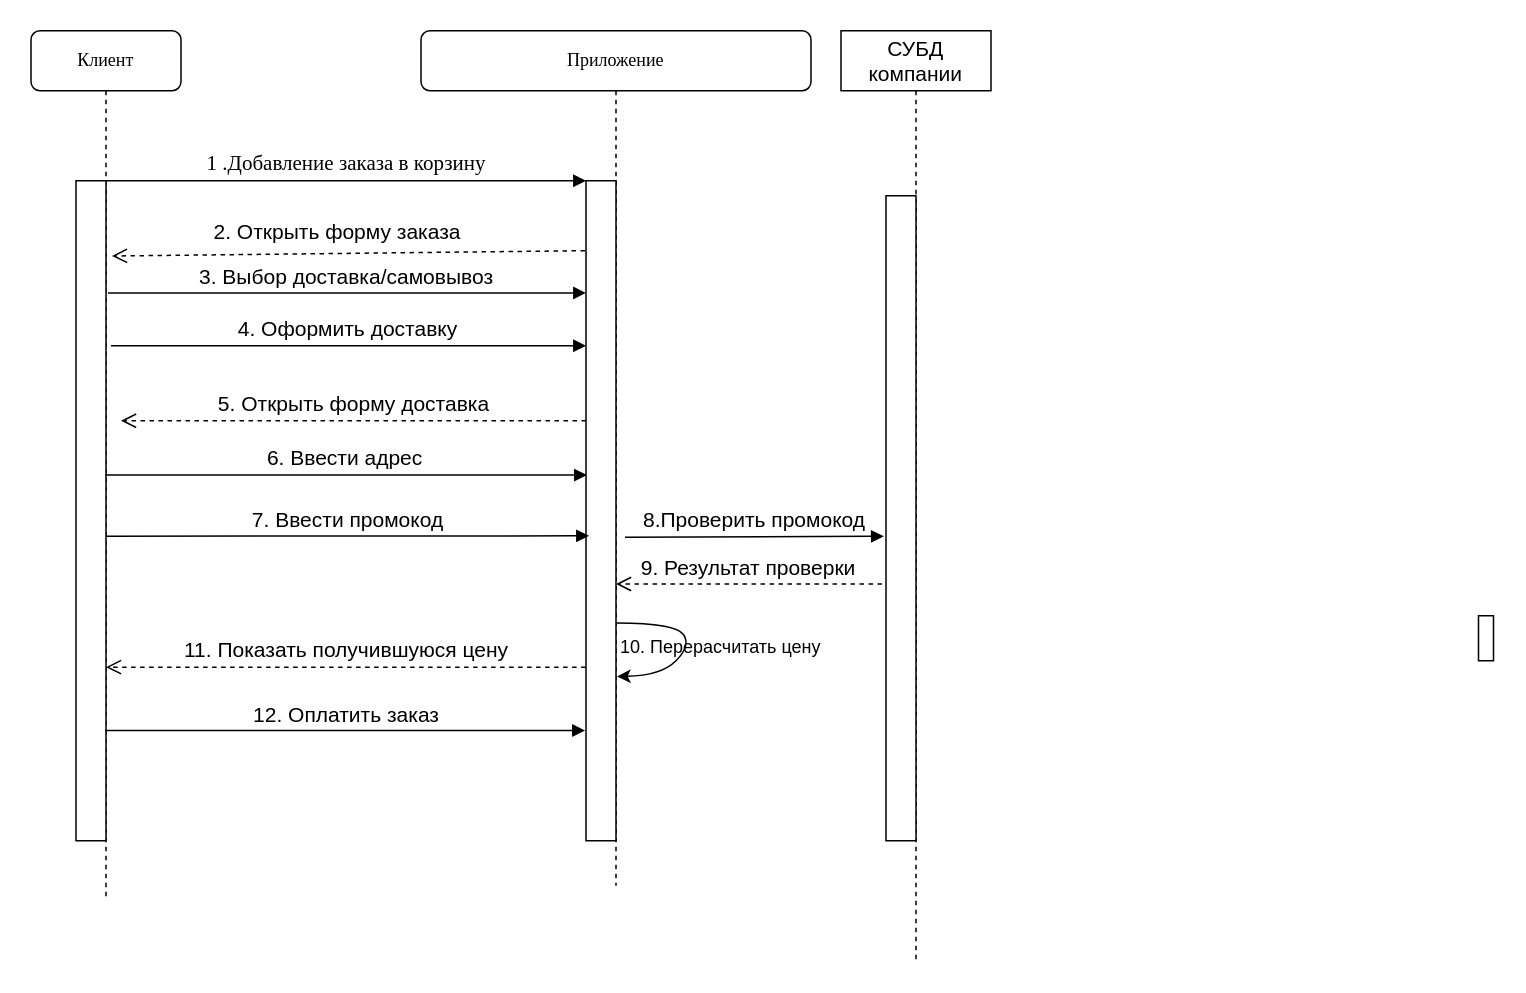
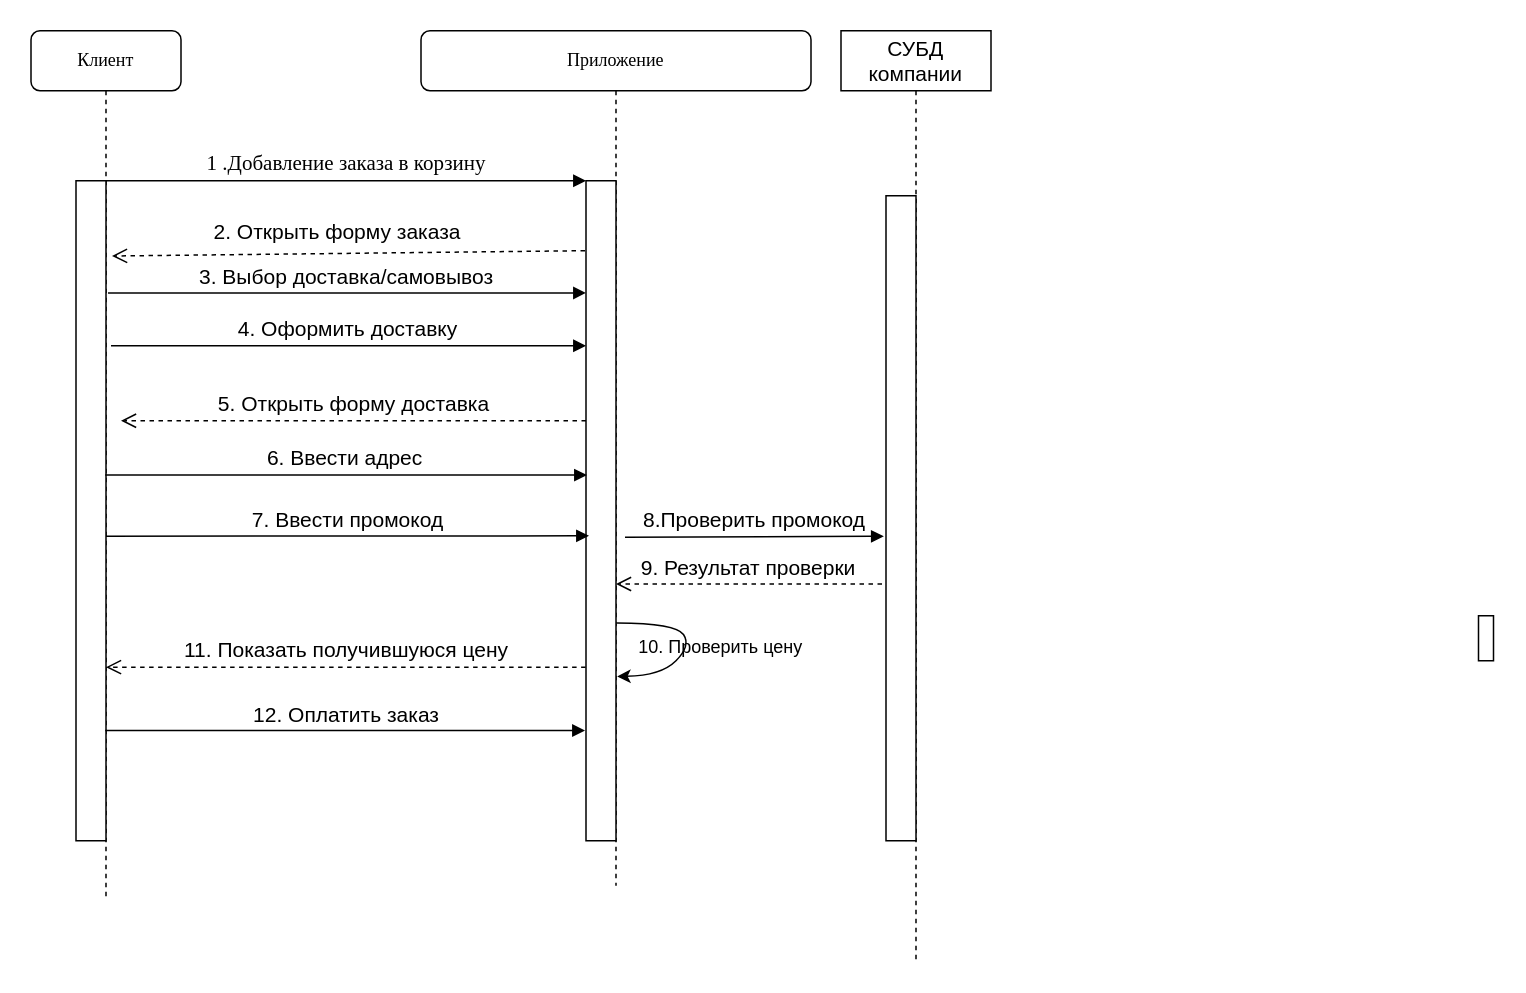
(721, 646) -> (721, 646)
